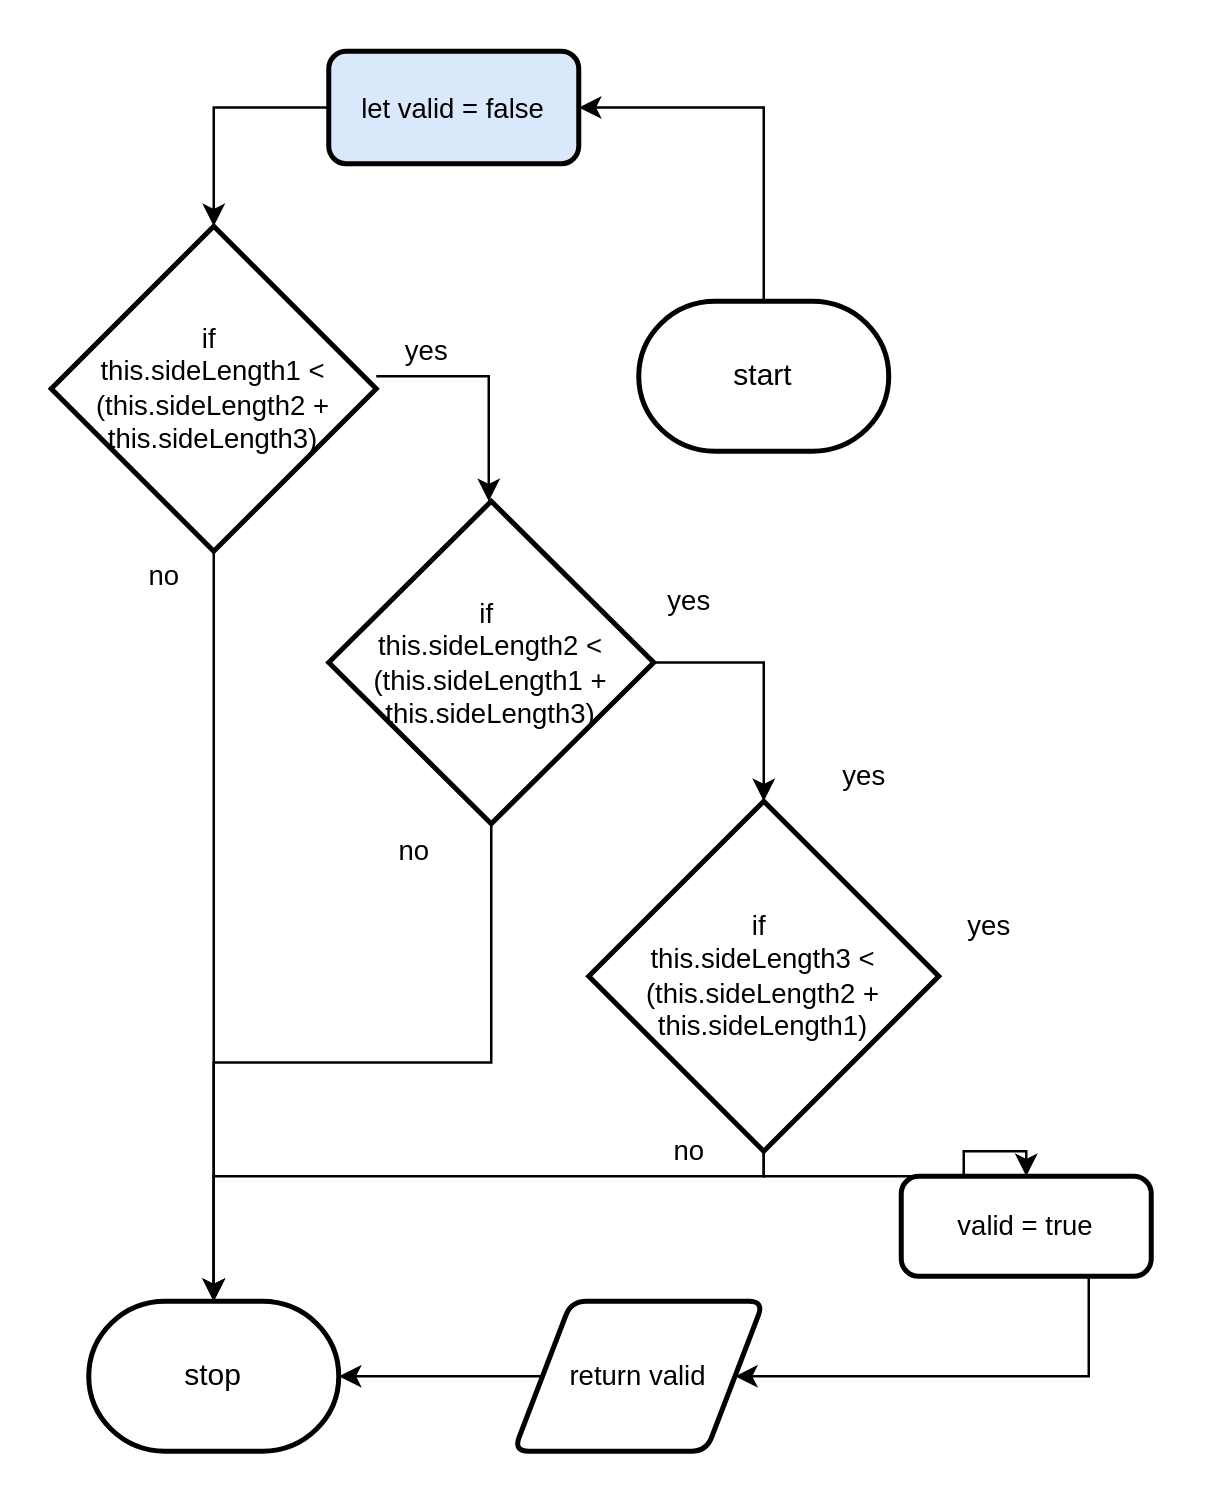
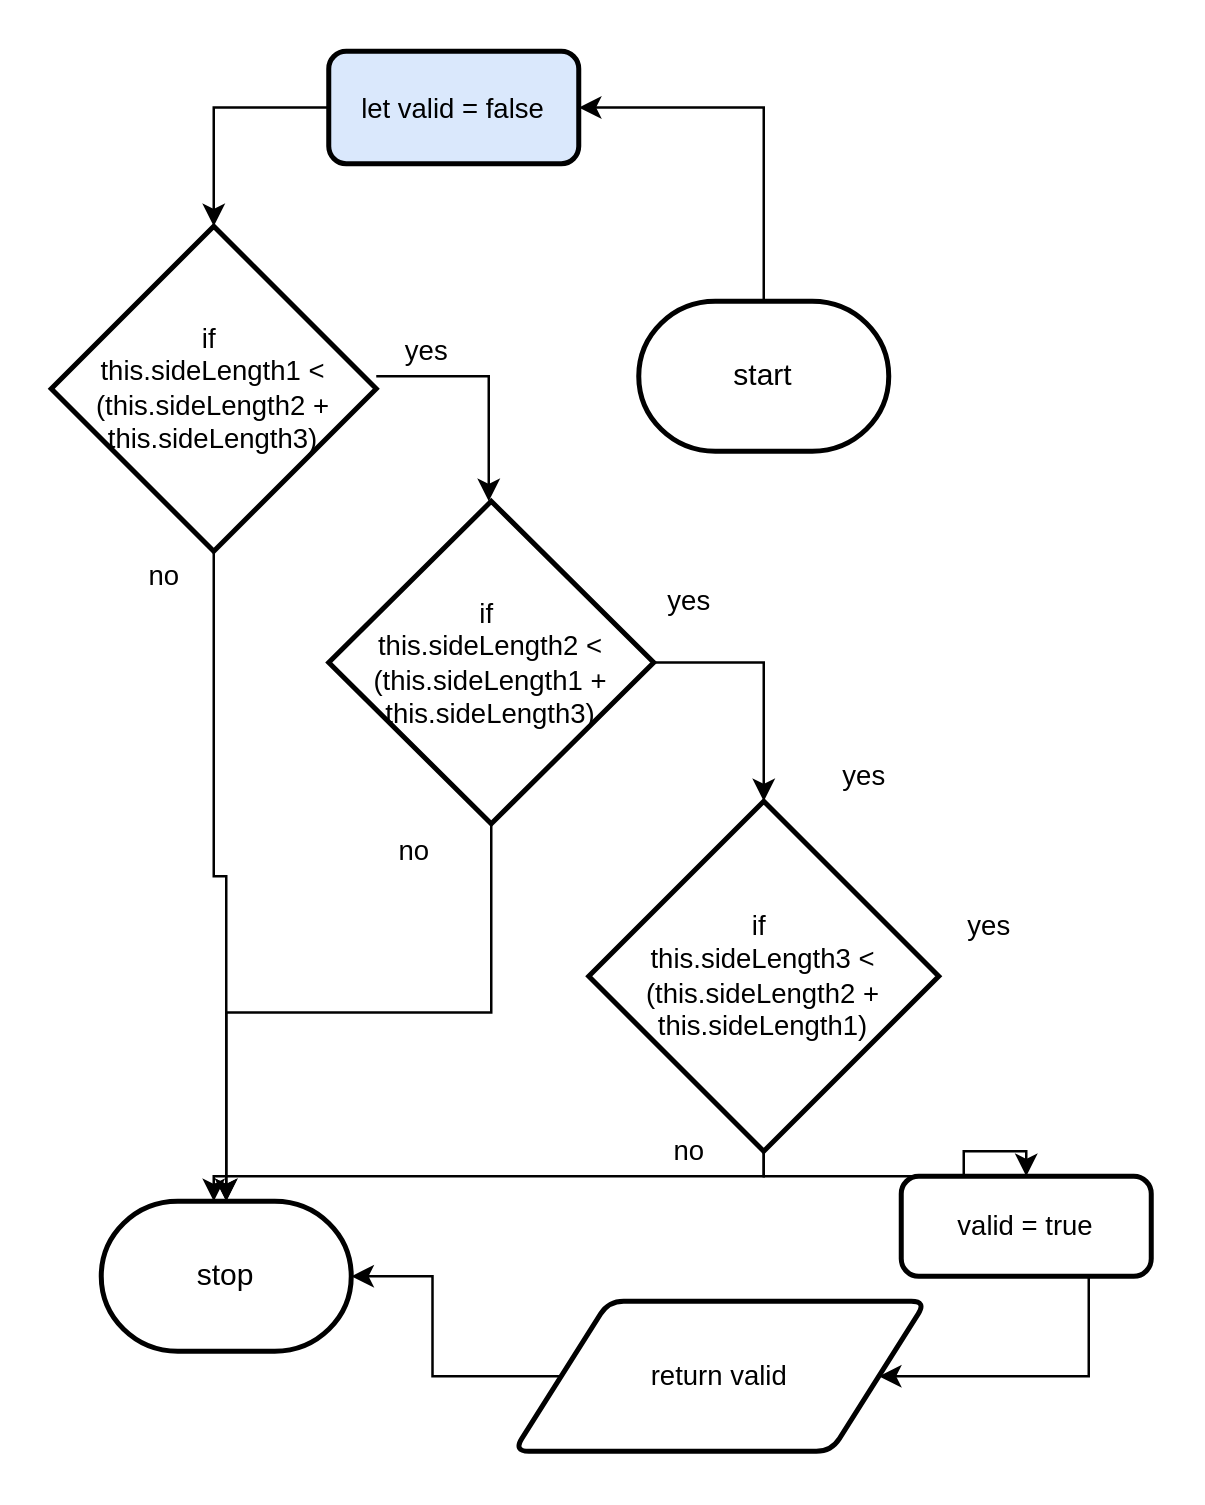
(214, 1376) -> (226, 1276)
(639, 1376) -> (720, 1376)
